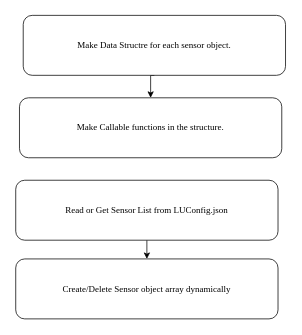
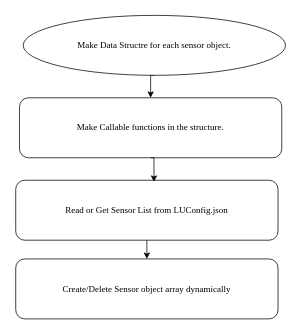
(154, 45) -> (154, 45)
none -> (154, 175)
